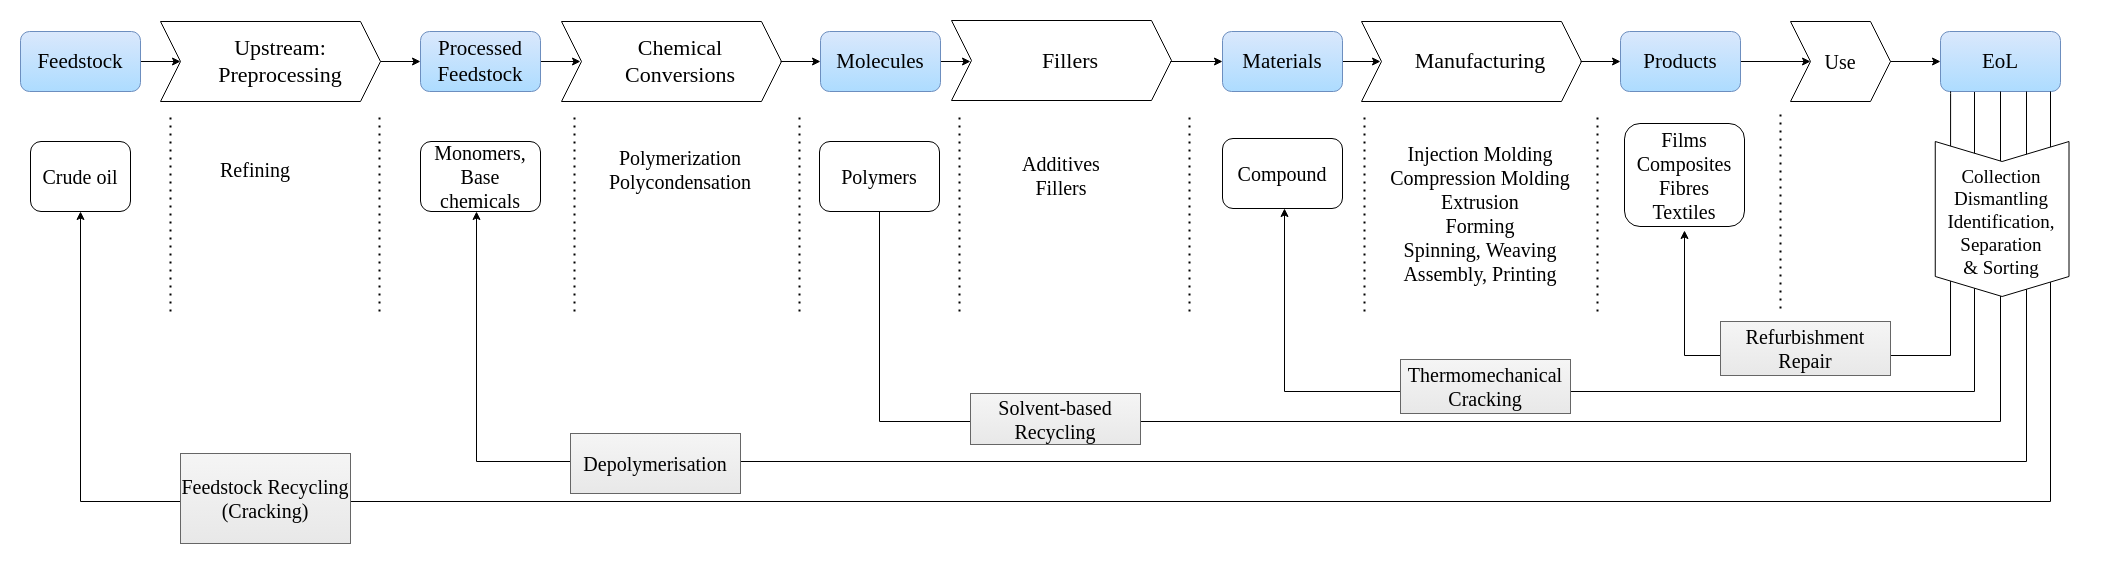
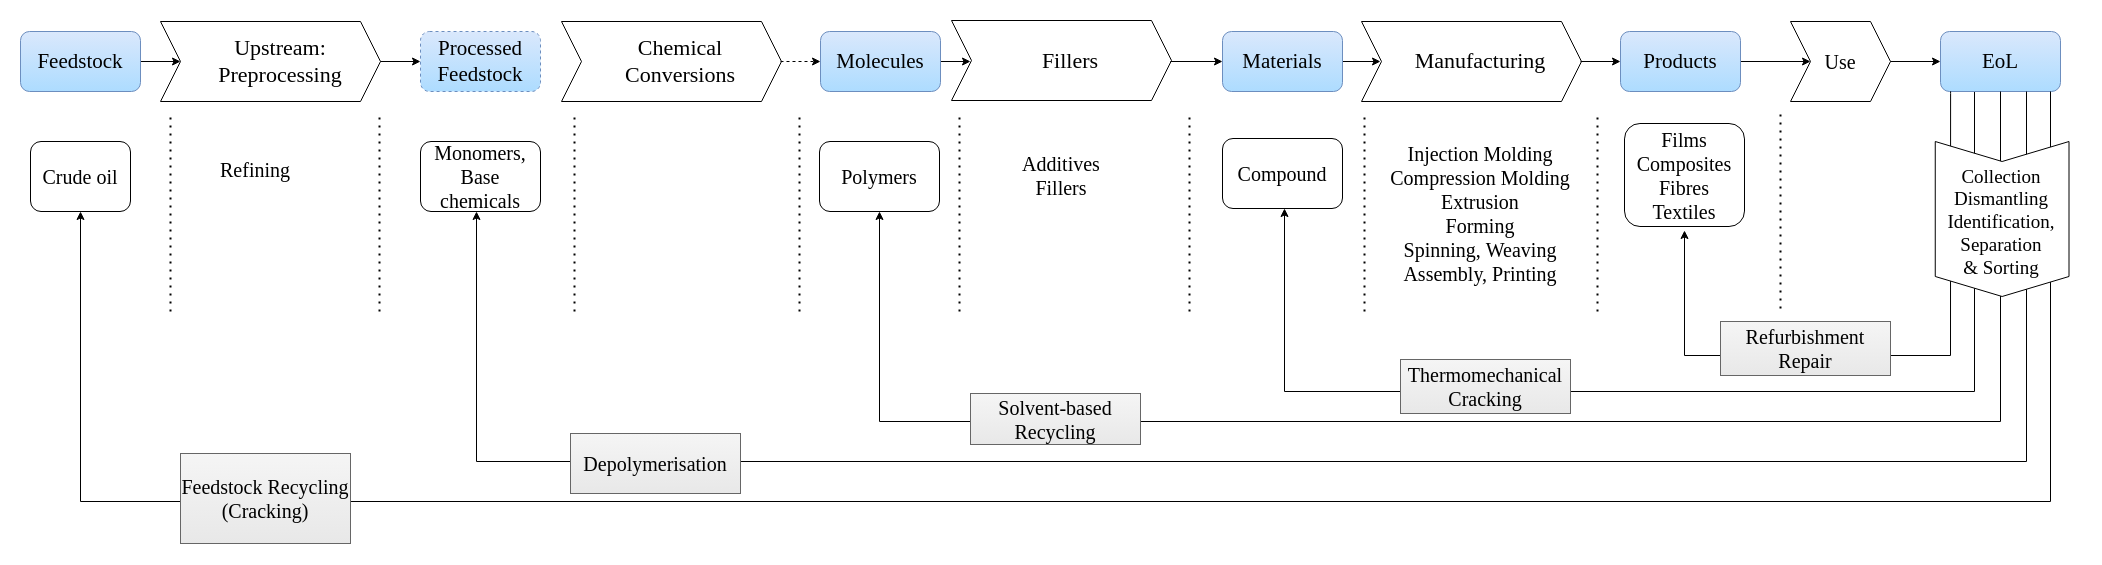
(481, 62) -> (481, 62)
(557, 62) -> none
(797, 62) -> (797, 62)
(681, 170) -> none
(880, 217) -> (880, 220)
